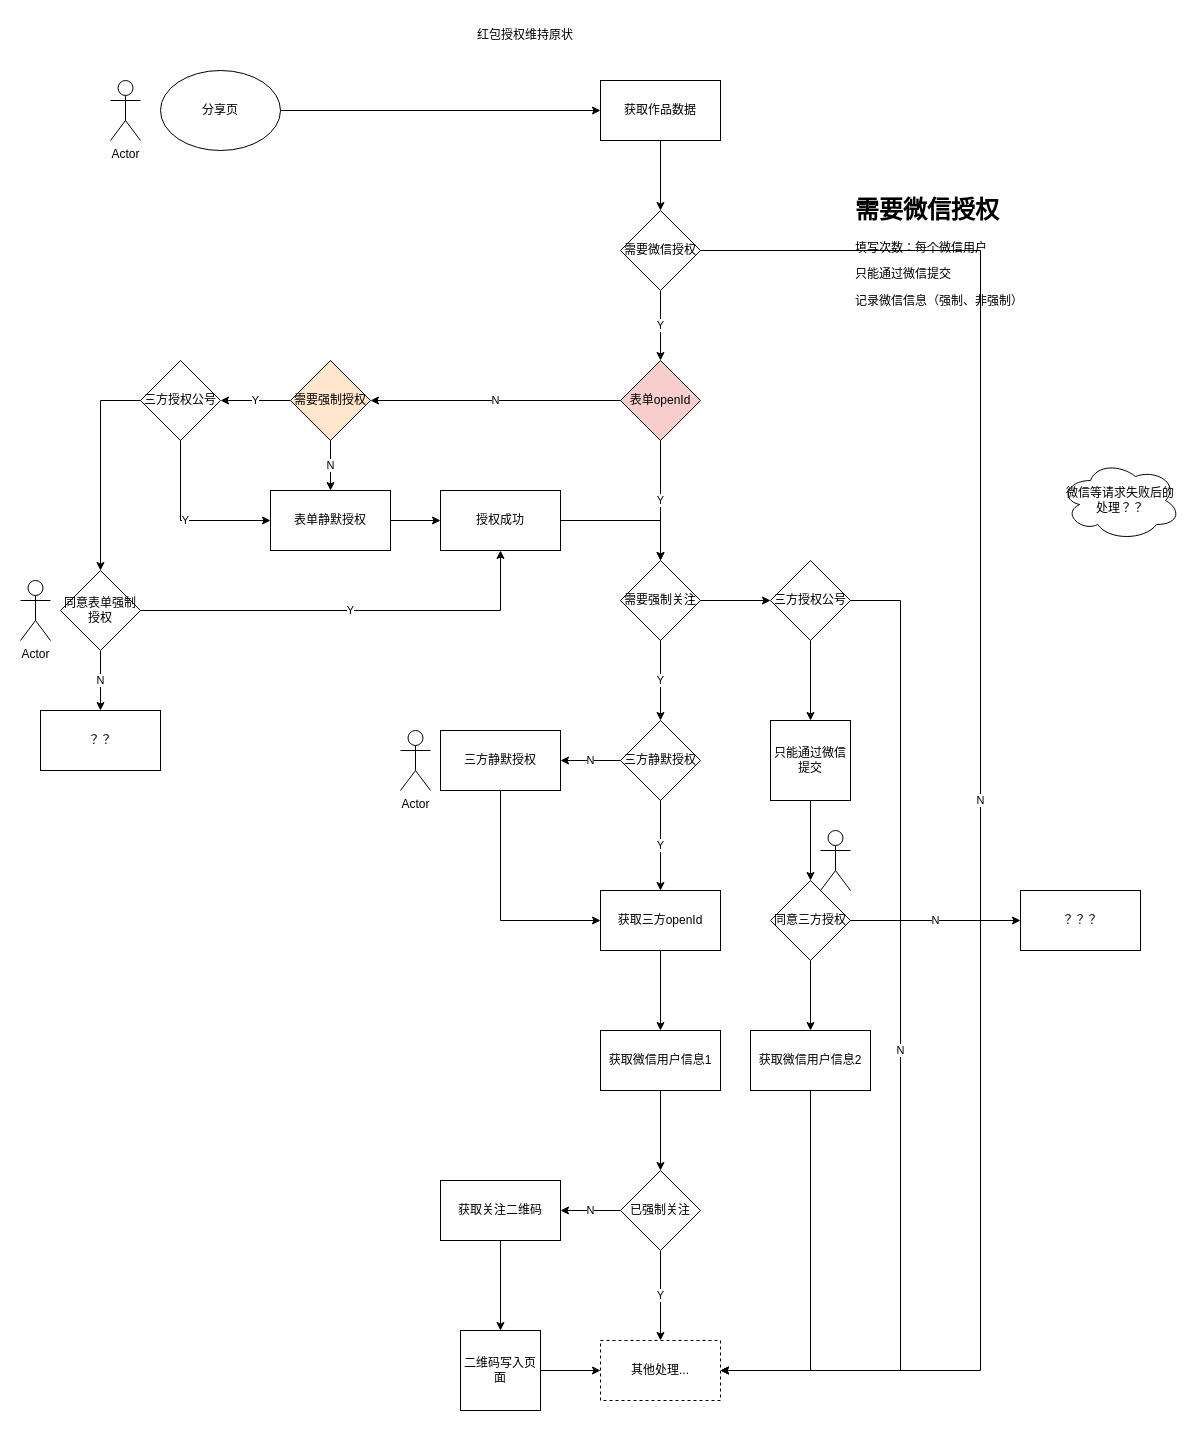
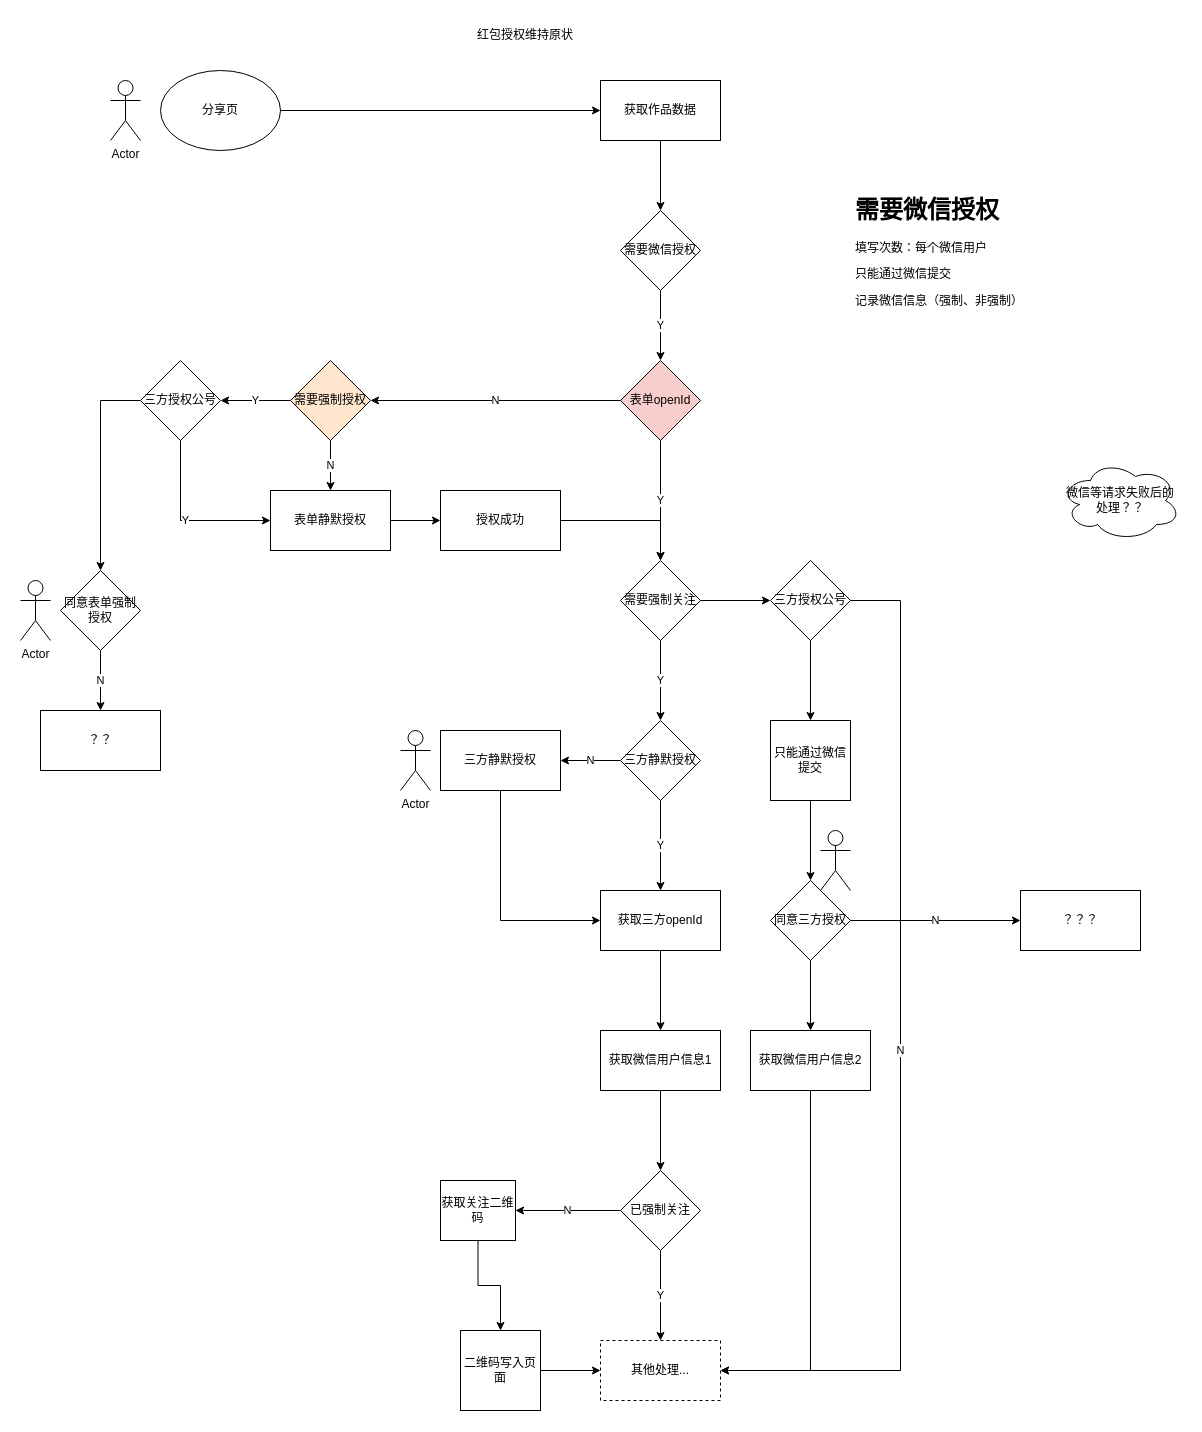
(347, 611) -> none
(981, 710) -> none
(501, 1211) -> (478, 1211)
